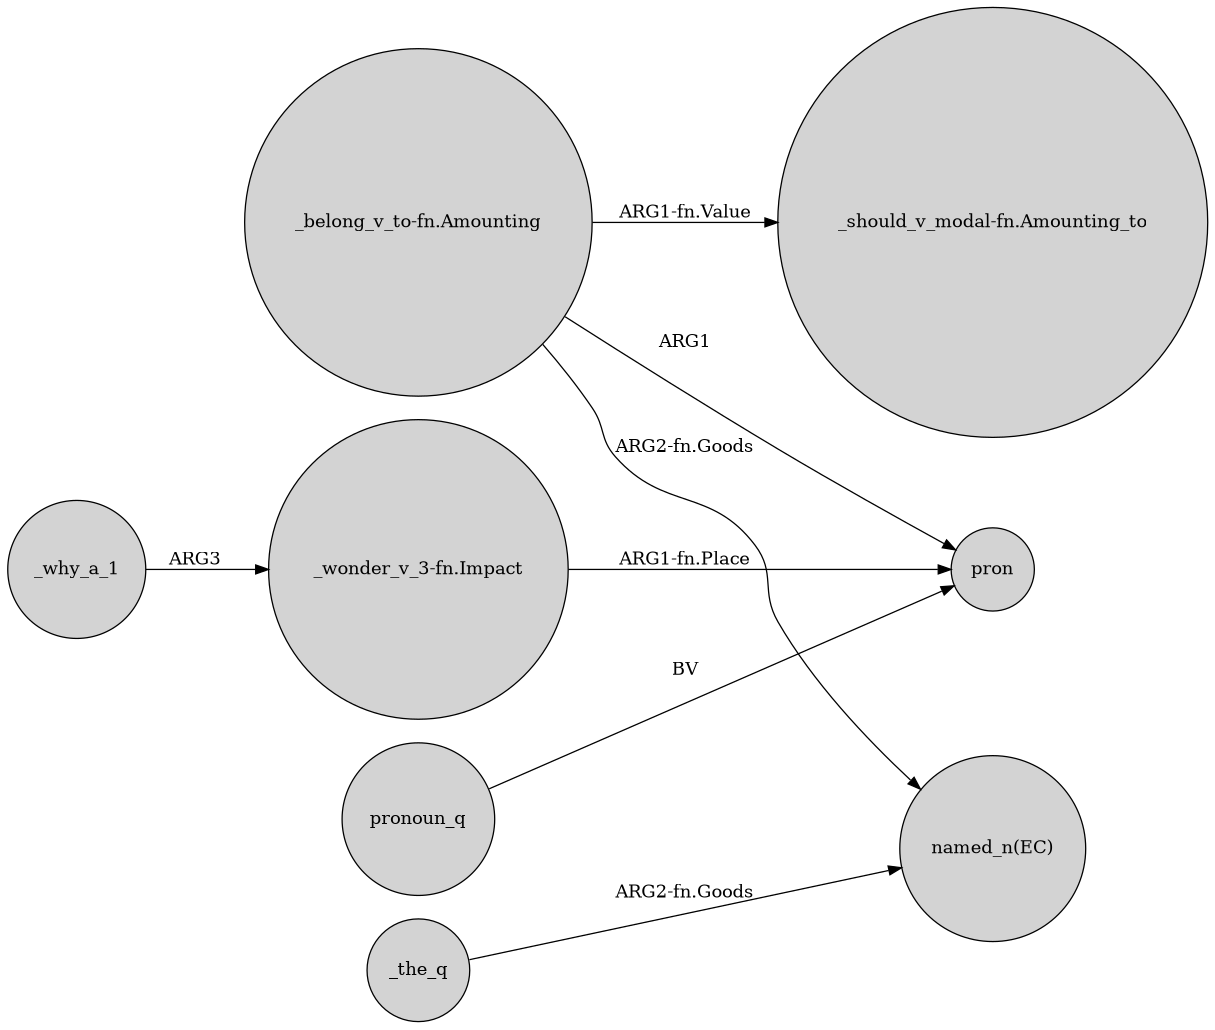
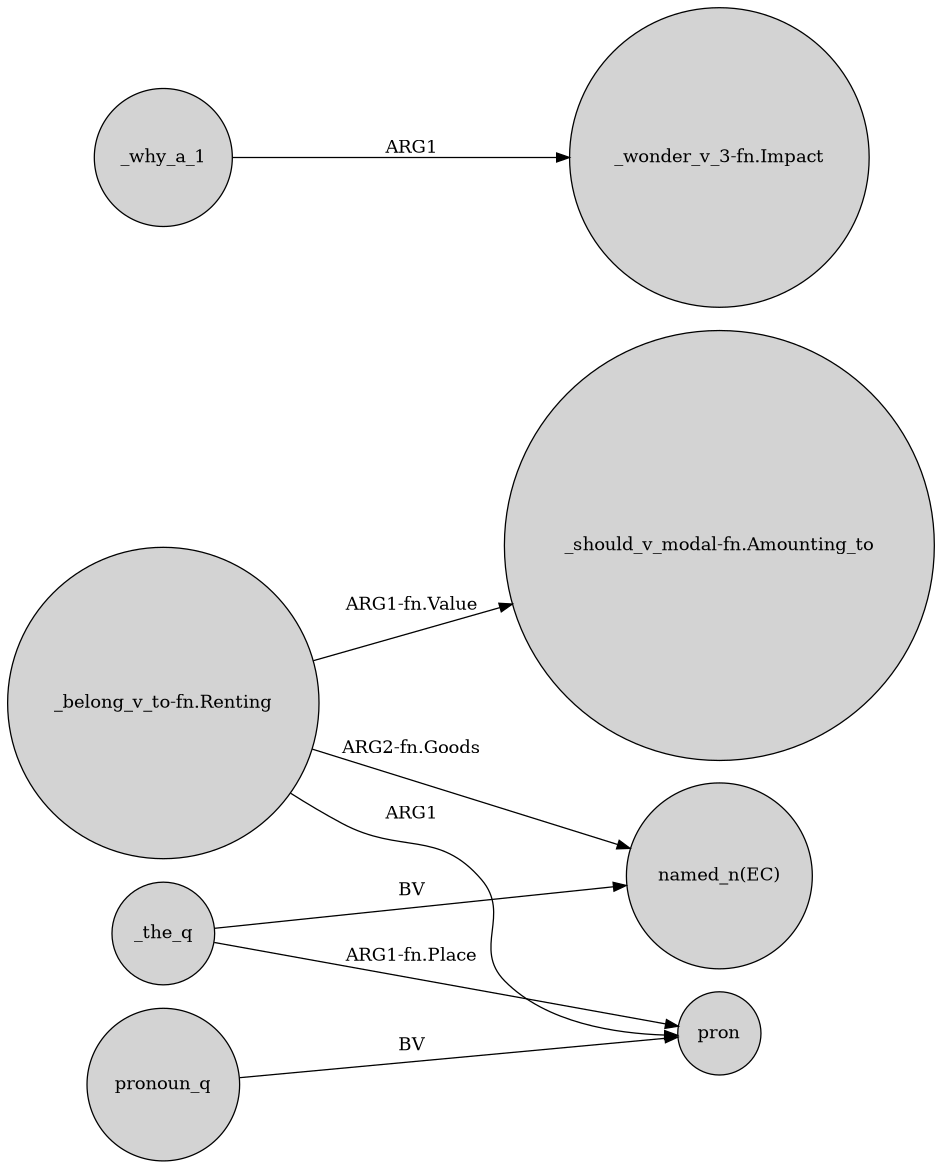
(418, 222) -> (163, 703)
(195, 560) -> (412, 148)
(753, 569) -> (440, 983)
(685, 893) -> (412, 891)
